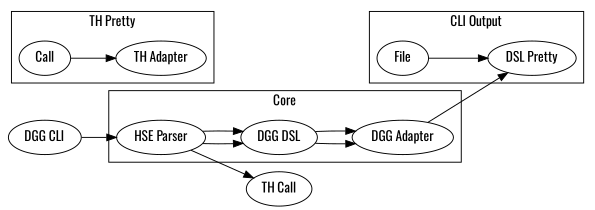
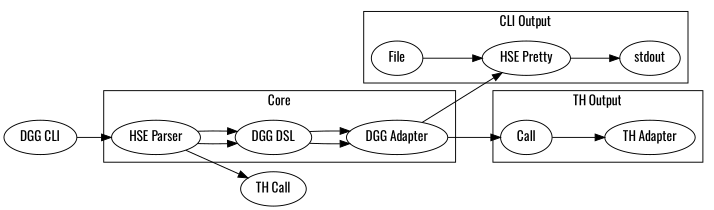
(113, 22) -> (598, 102)
(532, 58) -> (526, 58)
none -> (650, 58)
none -> (469, 137)
